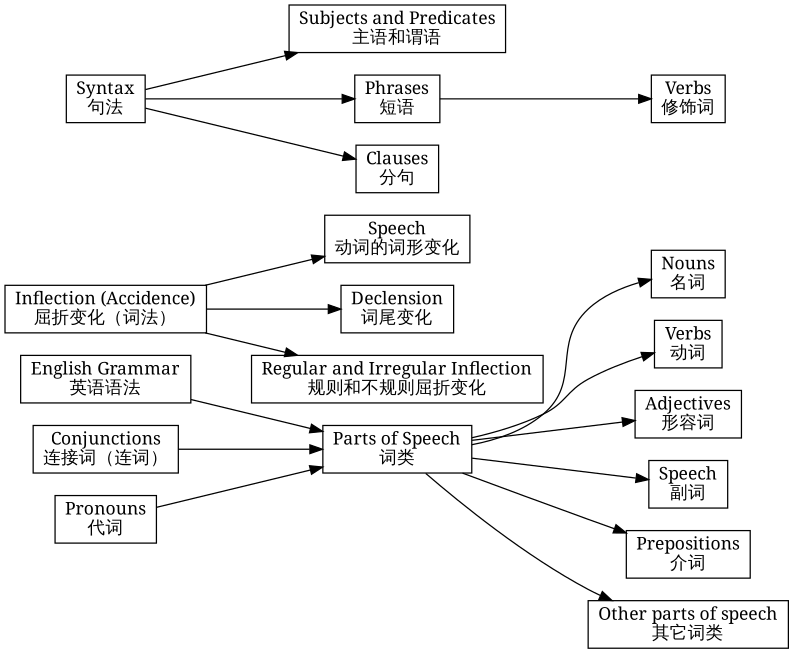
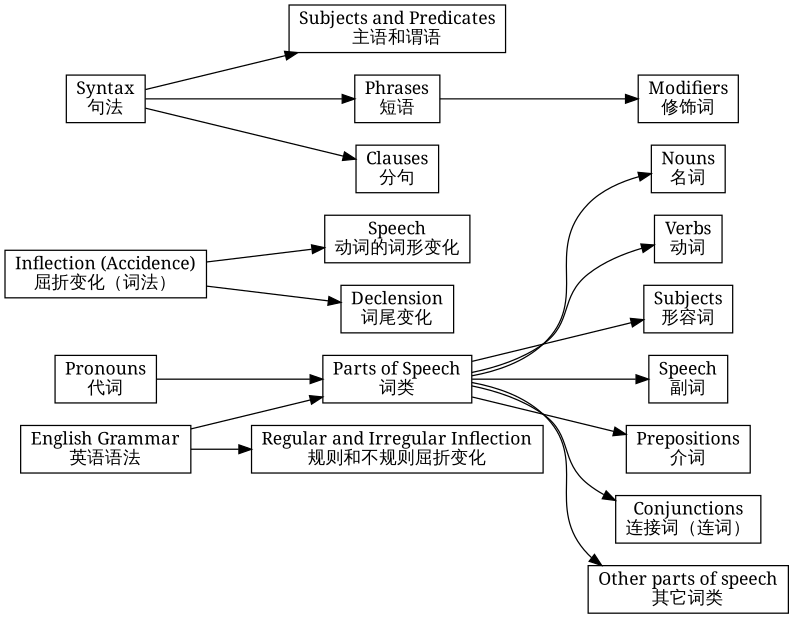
(688, 99) -> (688, 99)
(245, 343) -> (215, 449)
(688, 414) -> (688, 309)
(244, 449) -> (553, 423)
